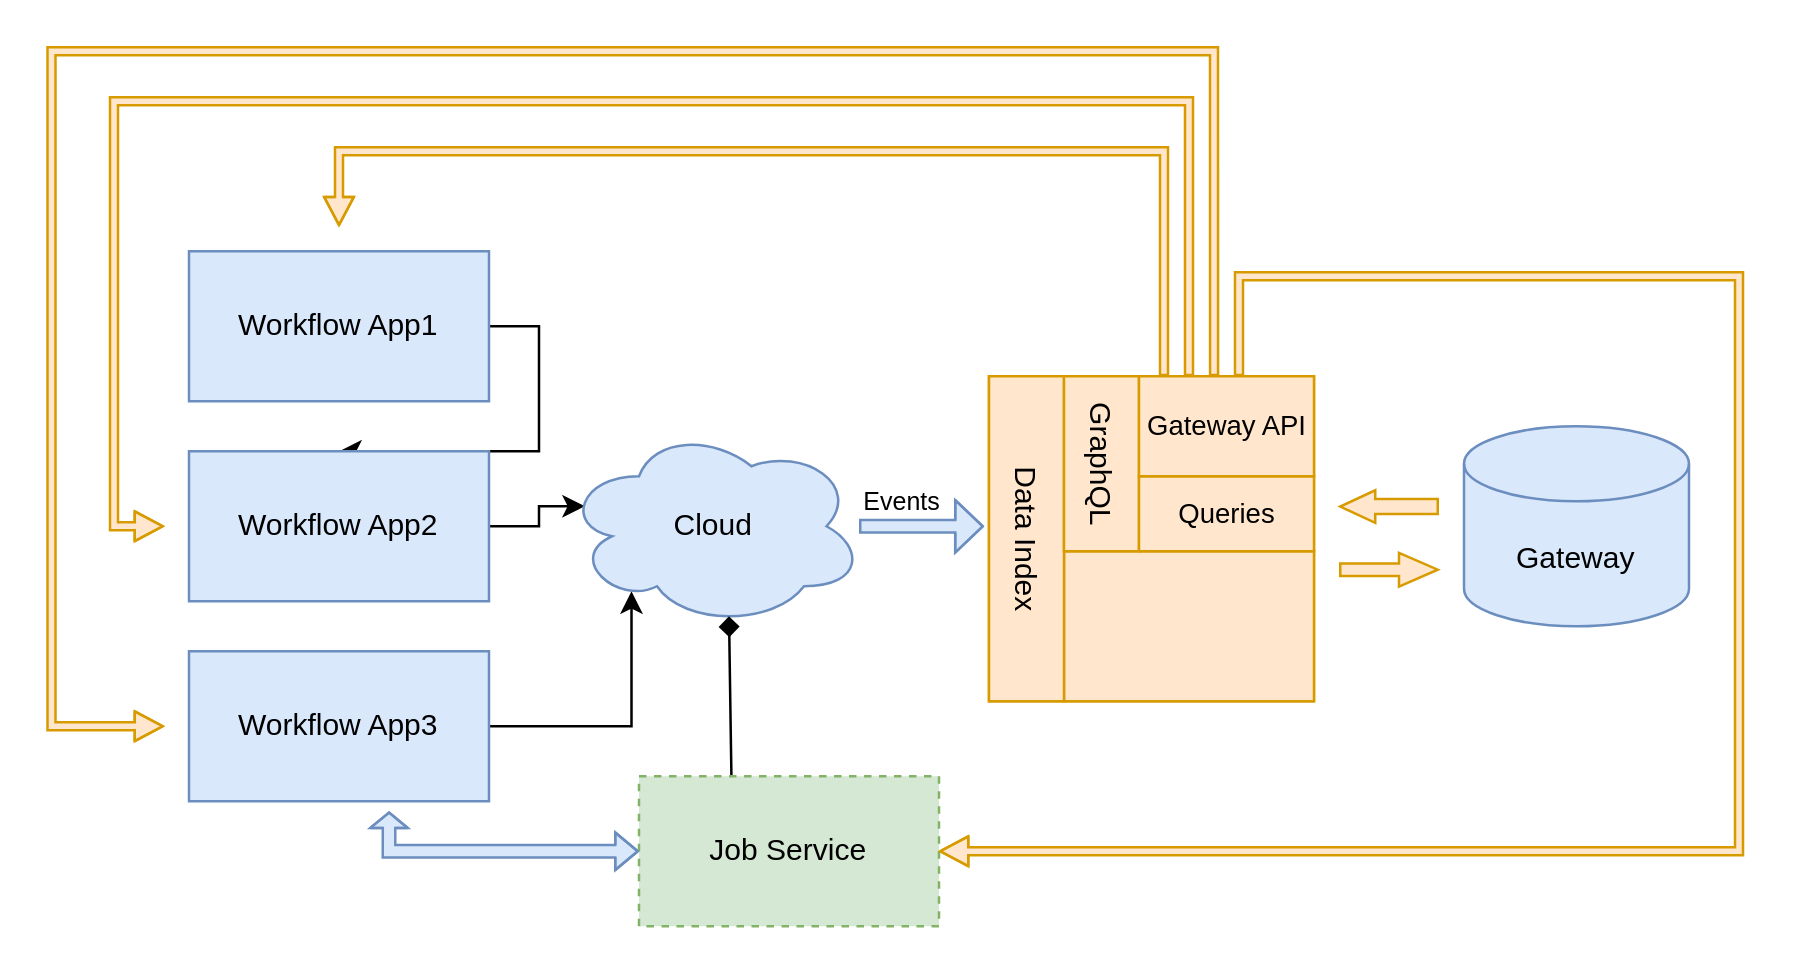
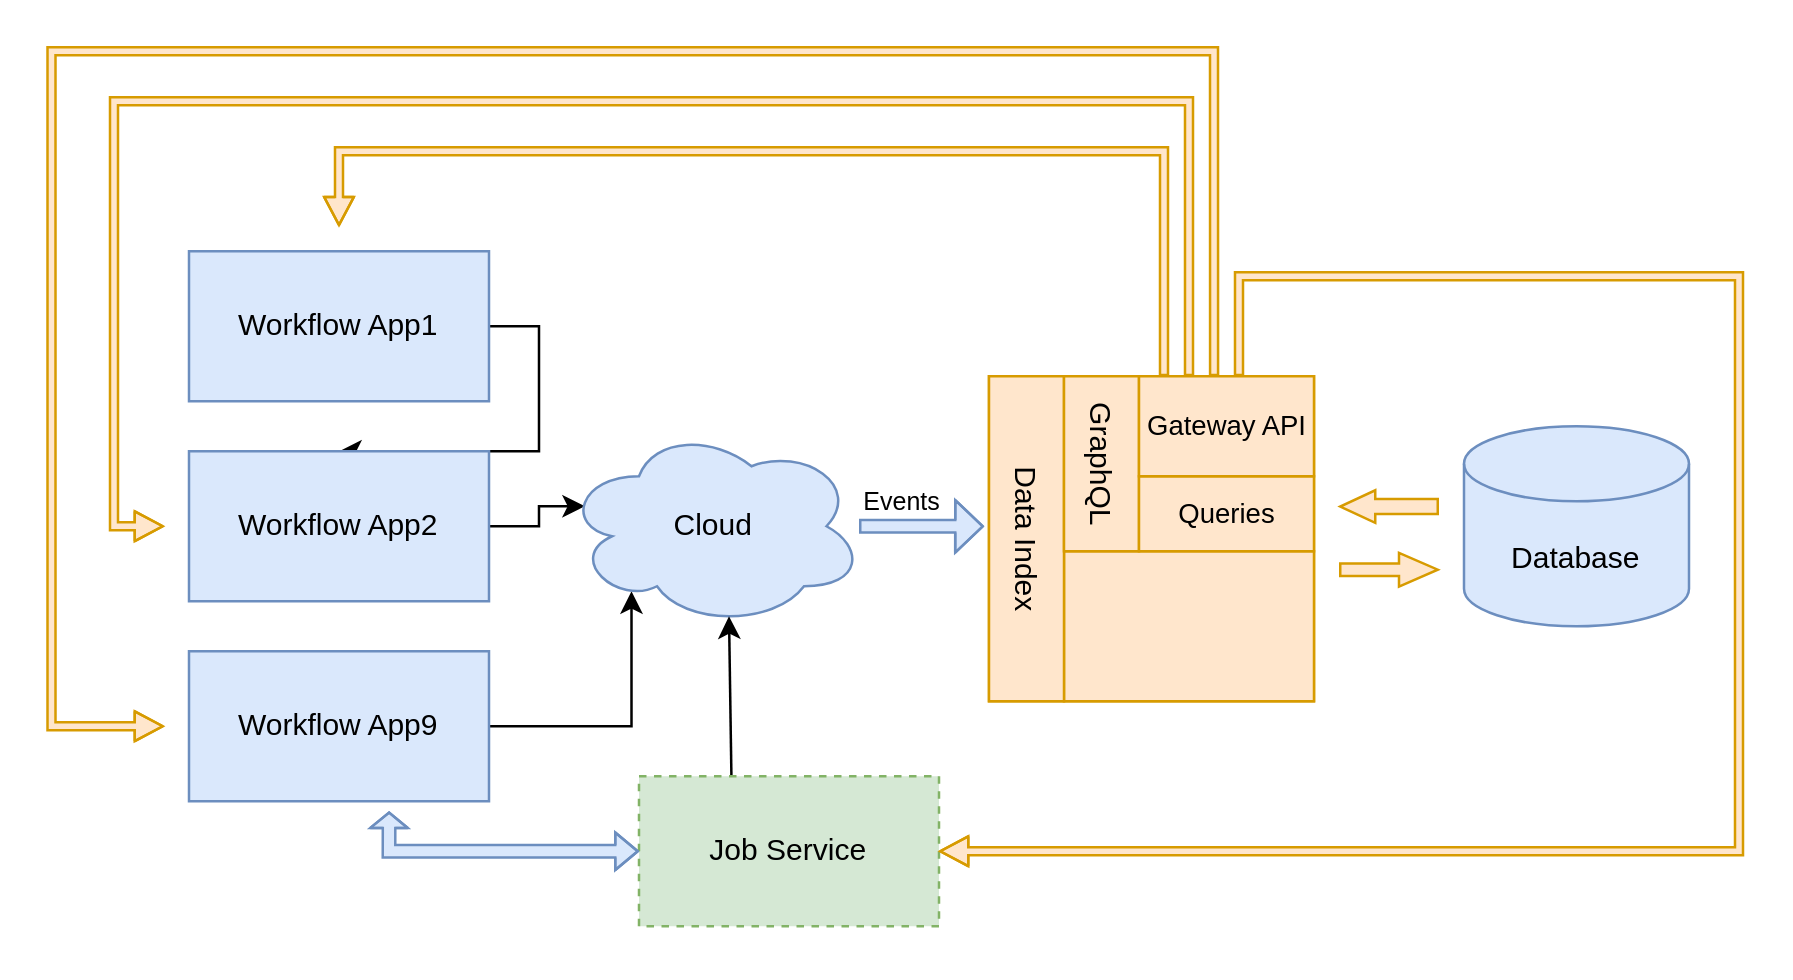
(1576, 559) -> (1576, 559)
(729, 637) -> (729, 635)
(339, 726) -> (339, 726)
